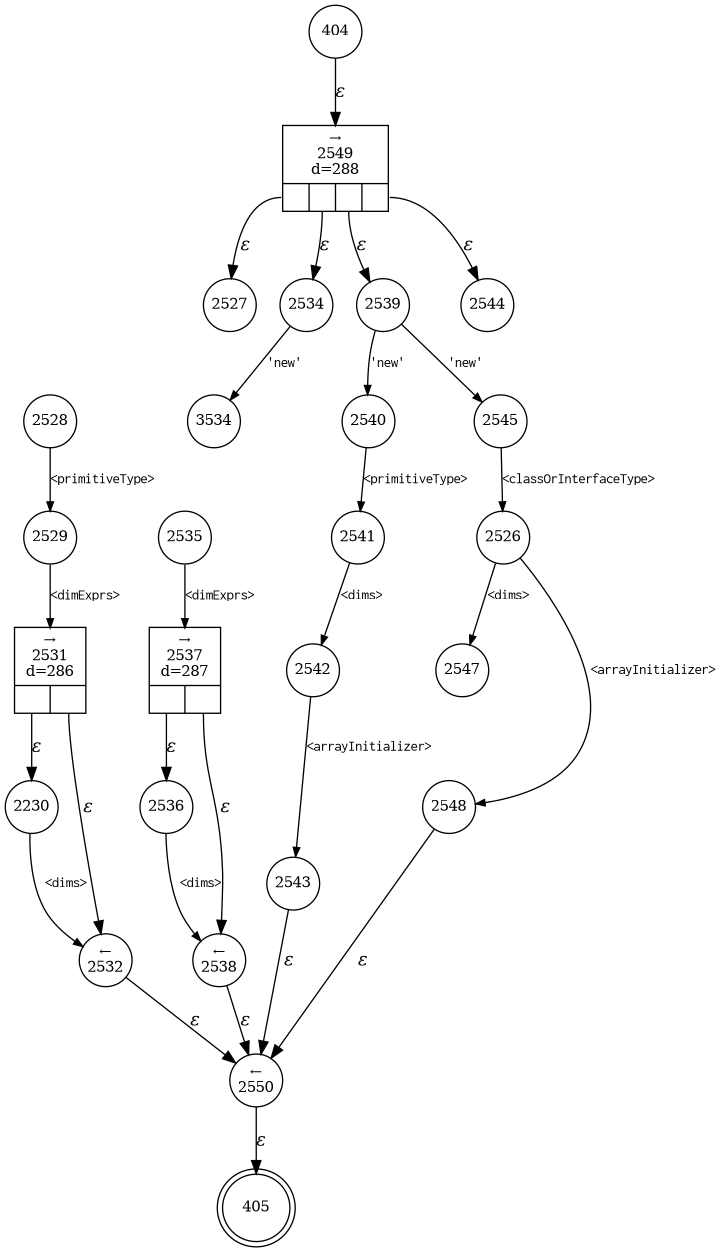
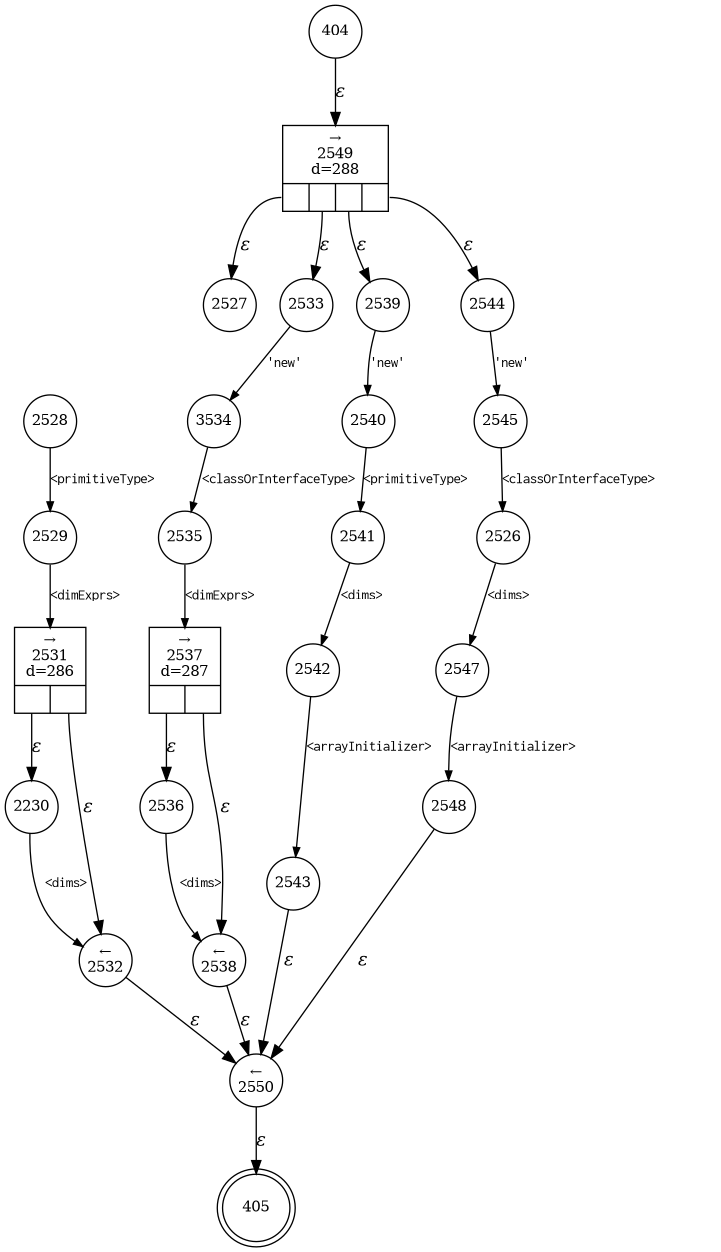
(306, 305) -> (306, 305)
(438, 360) -> (493, 359)
none -> (201, 475)
(590, 702) -> (451, 733)
